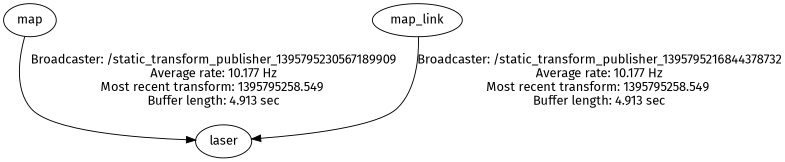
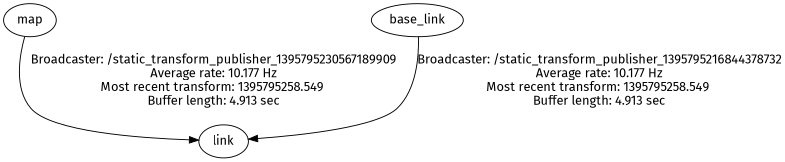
(417, 20) -> (417, 20)
(224, 141) -> (224, 141)
